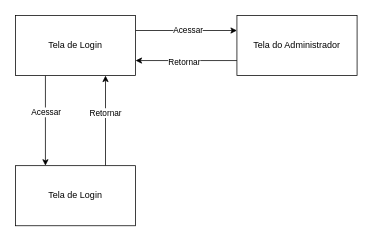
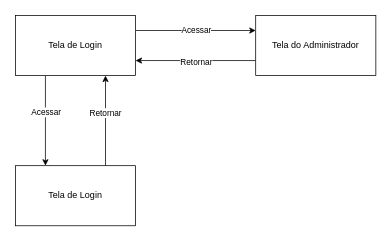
(297, 45) -> (315, 45)
